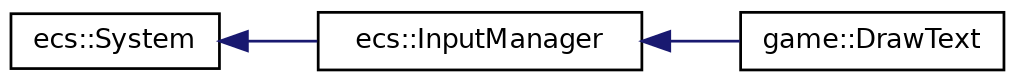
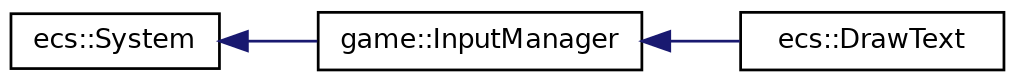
(480, 41) -> (480, 41)
(872, 41) -> (872, 41)
